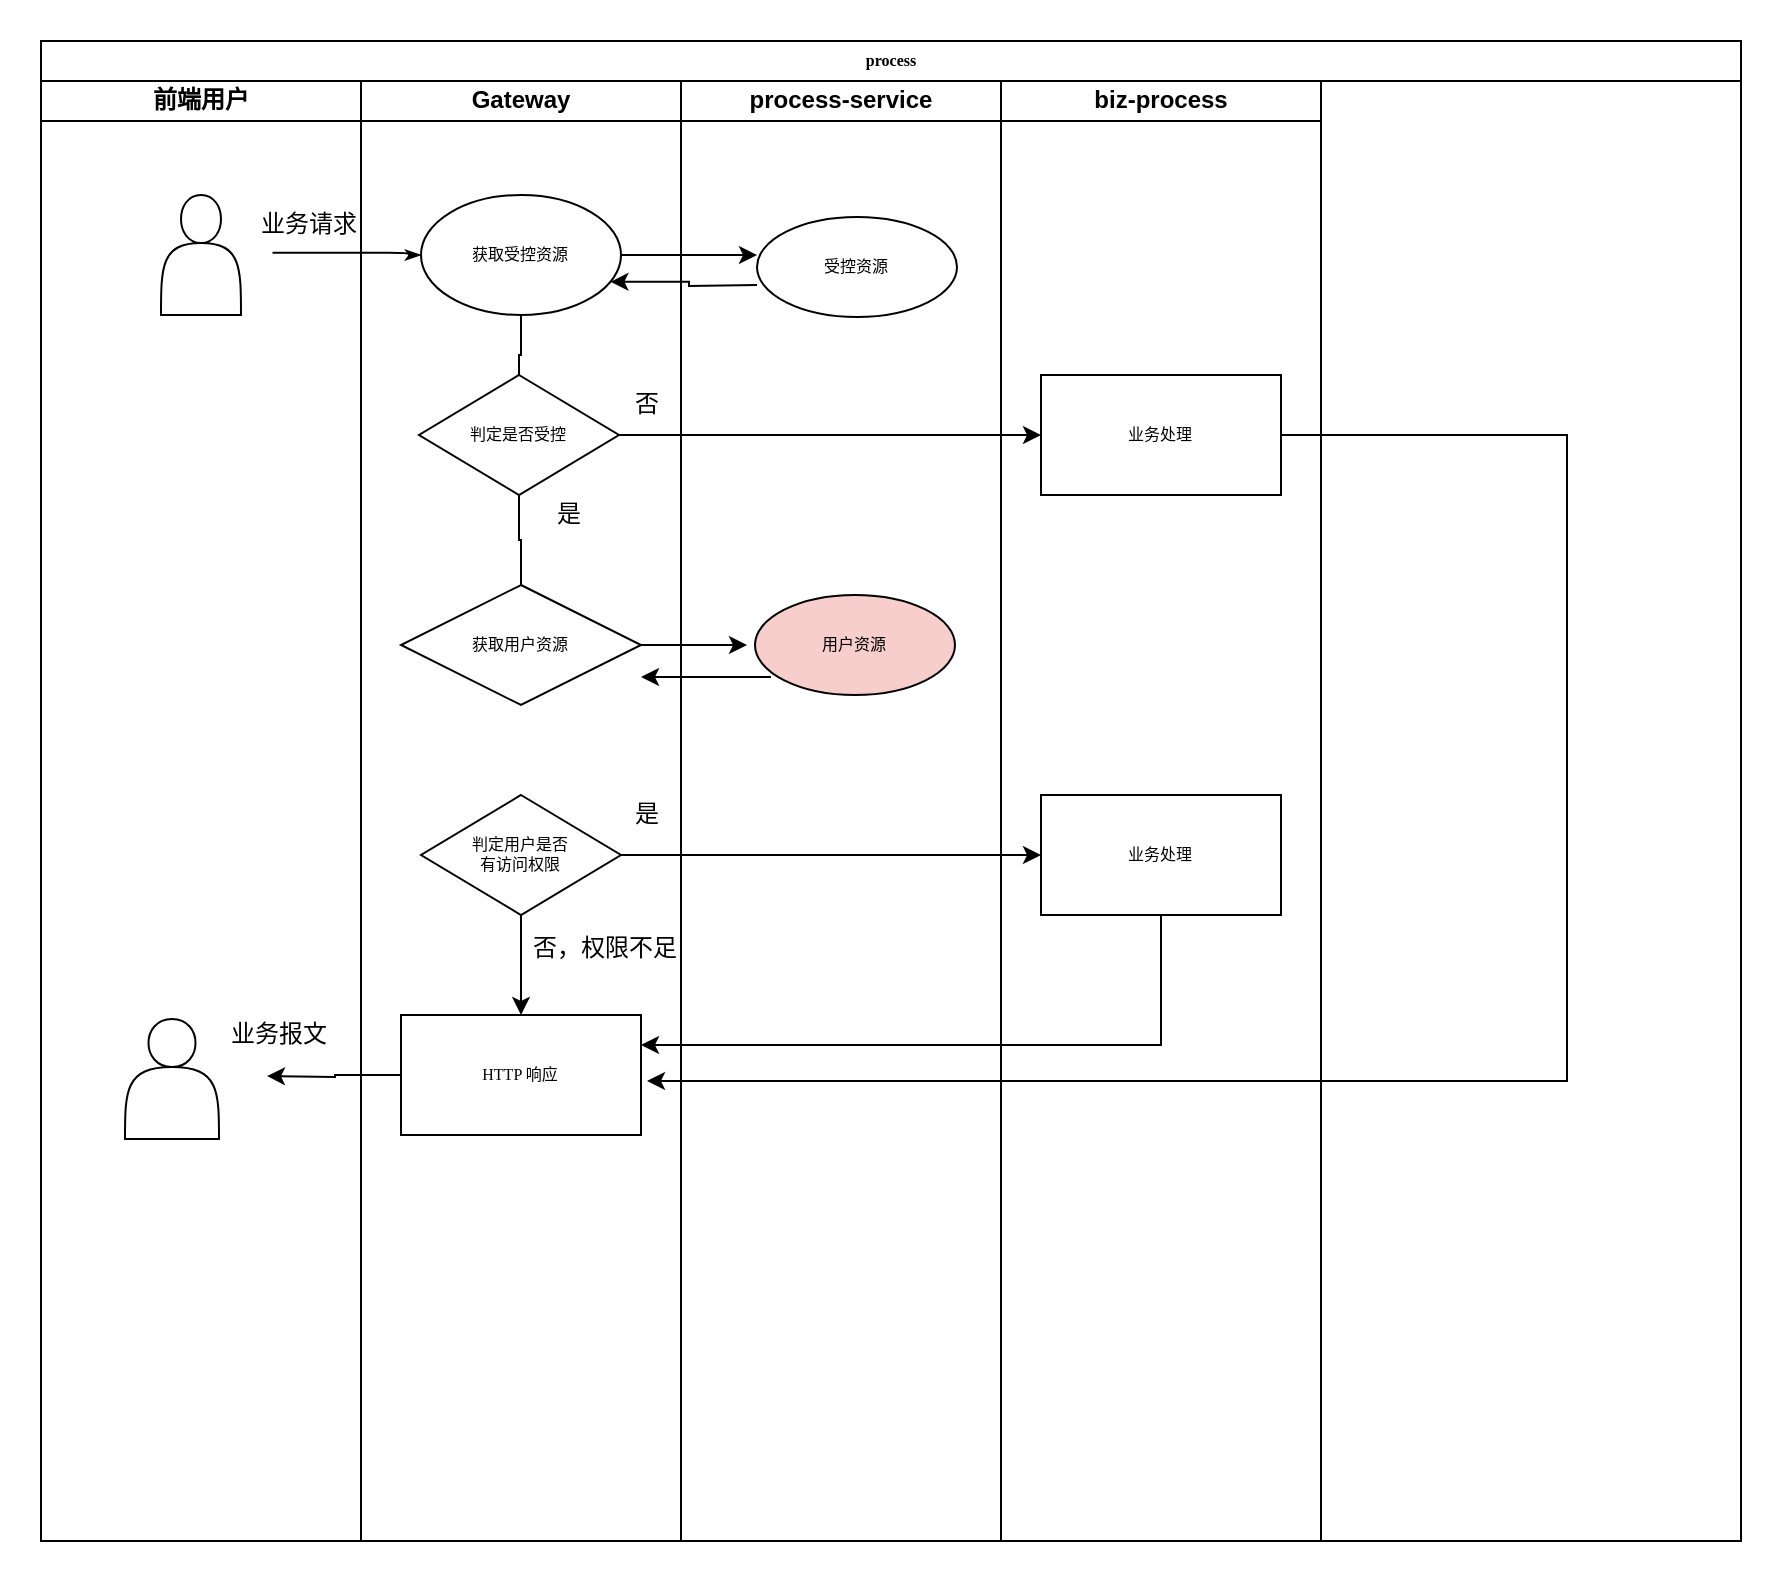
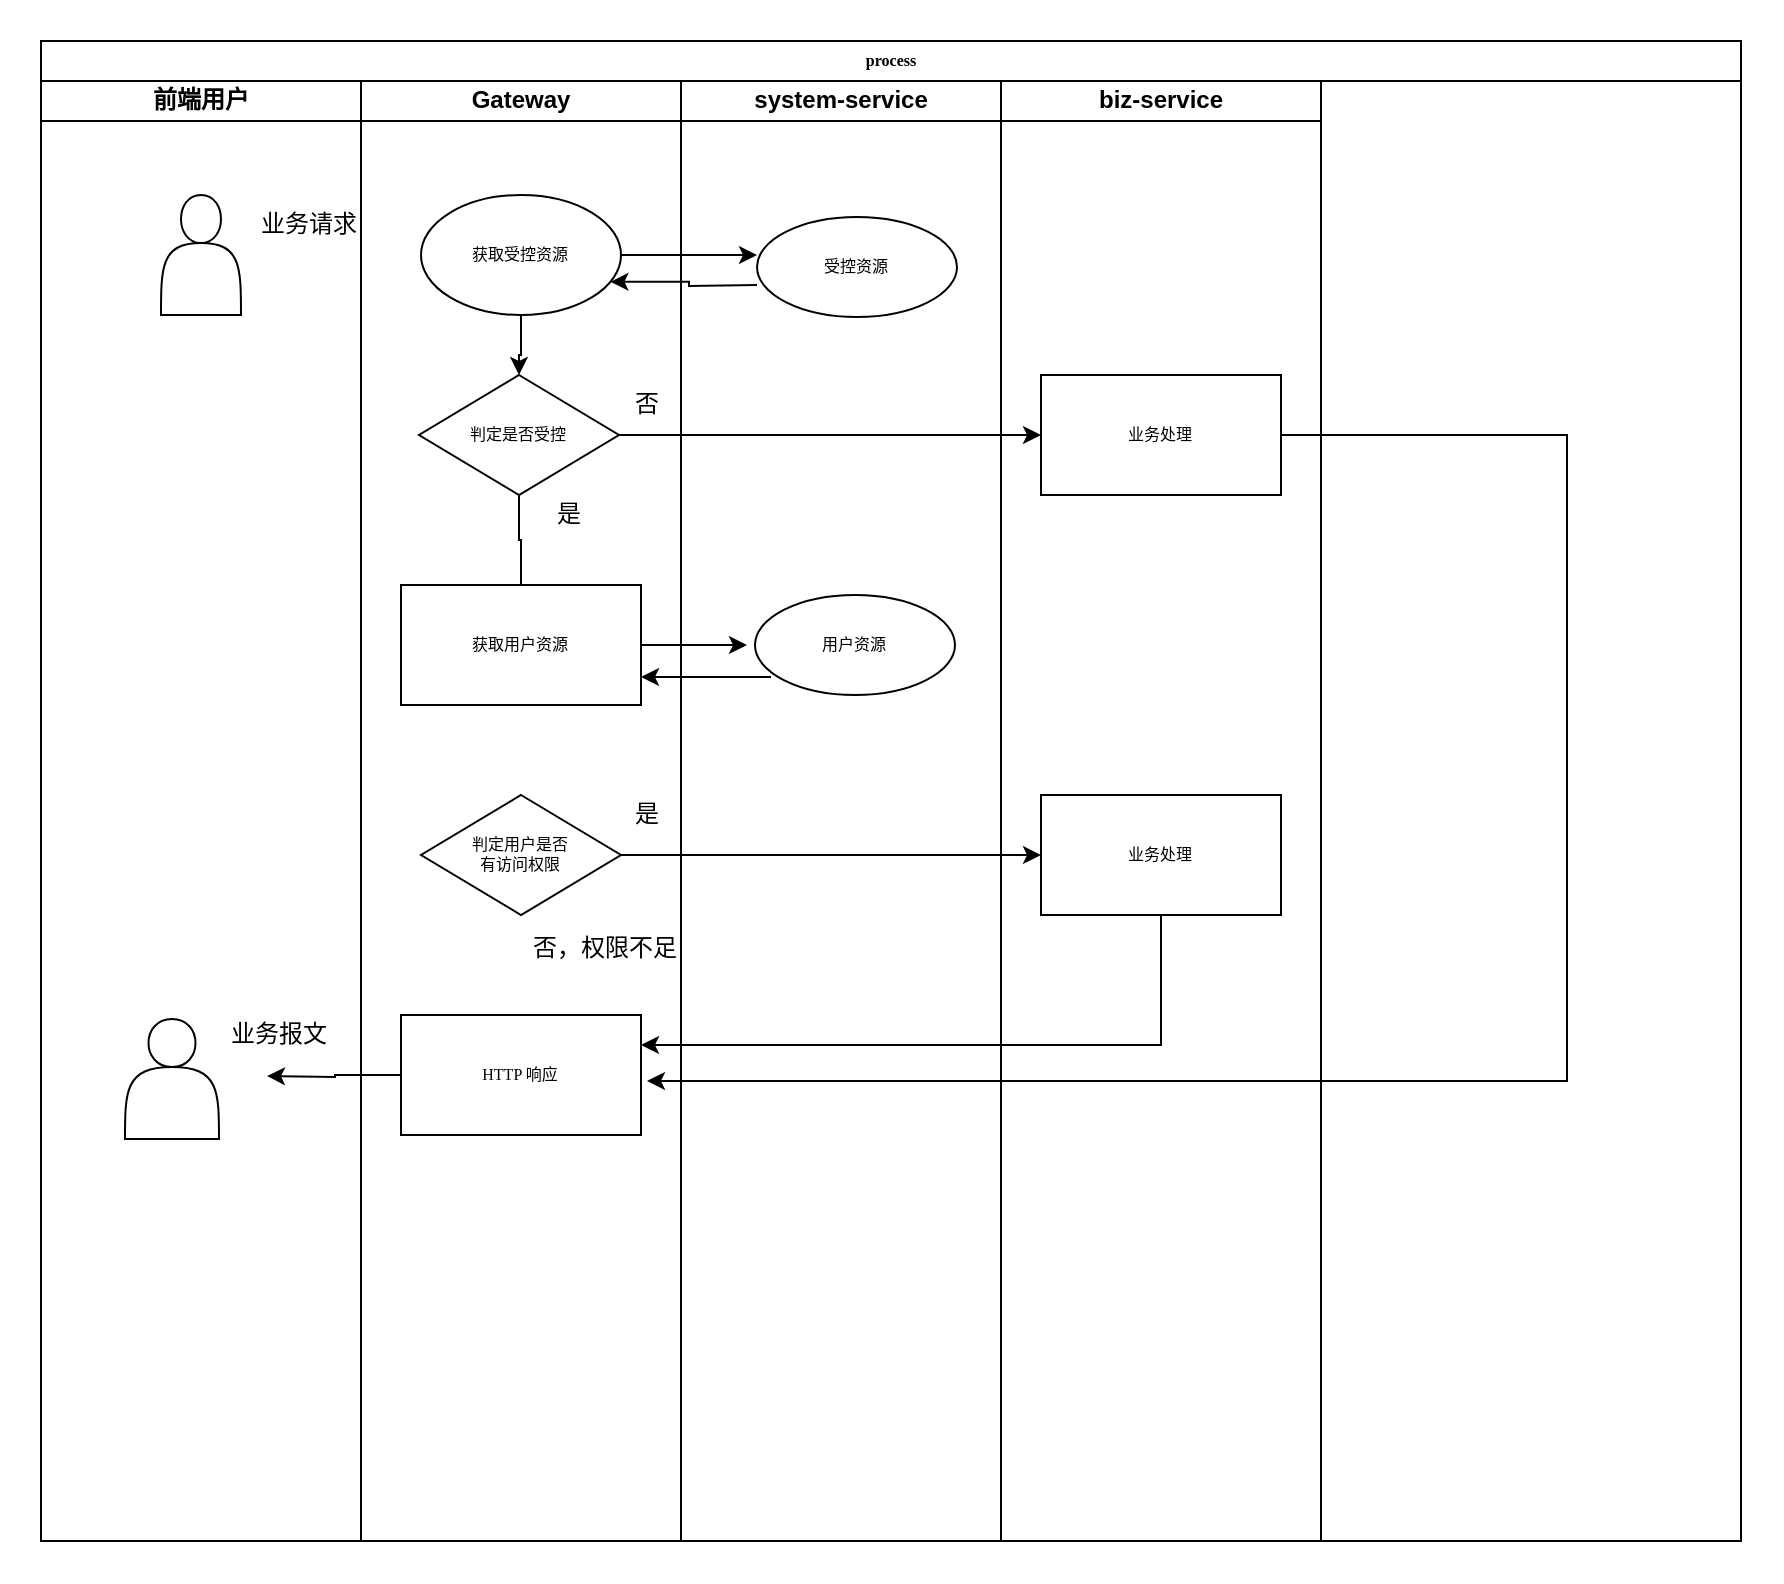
(842, 101) -> (842, 101)
(1162, 101) -> (1162, 101)
(315, 253) -> none
(519, 365) -> (519, 360)
(521, 645) -> (521, 645)
(855, 645) -> (855, 645)
(521, 958) -> none
